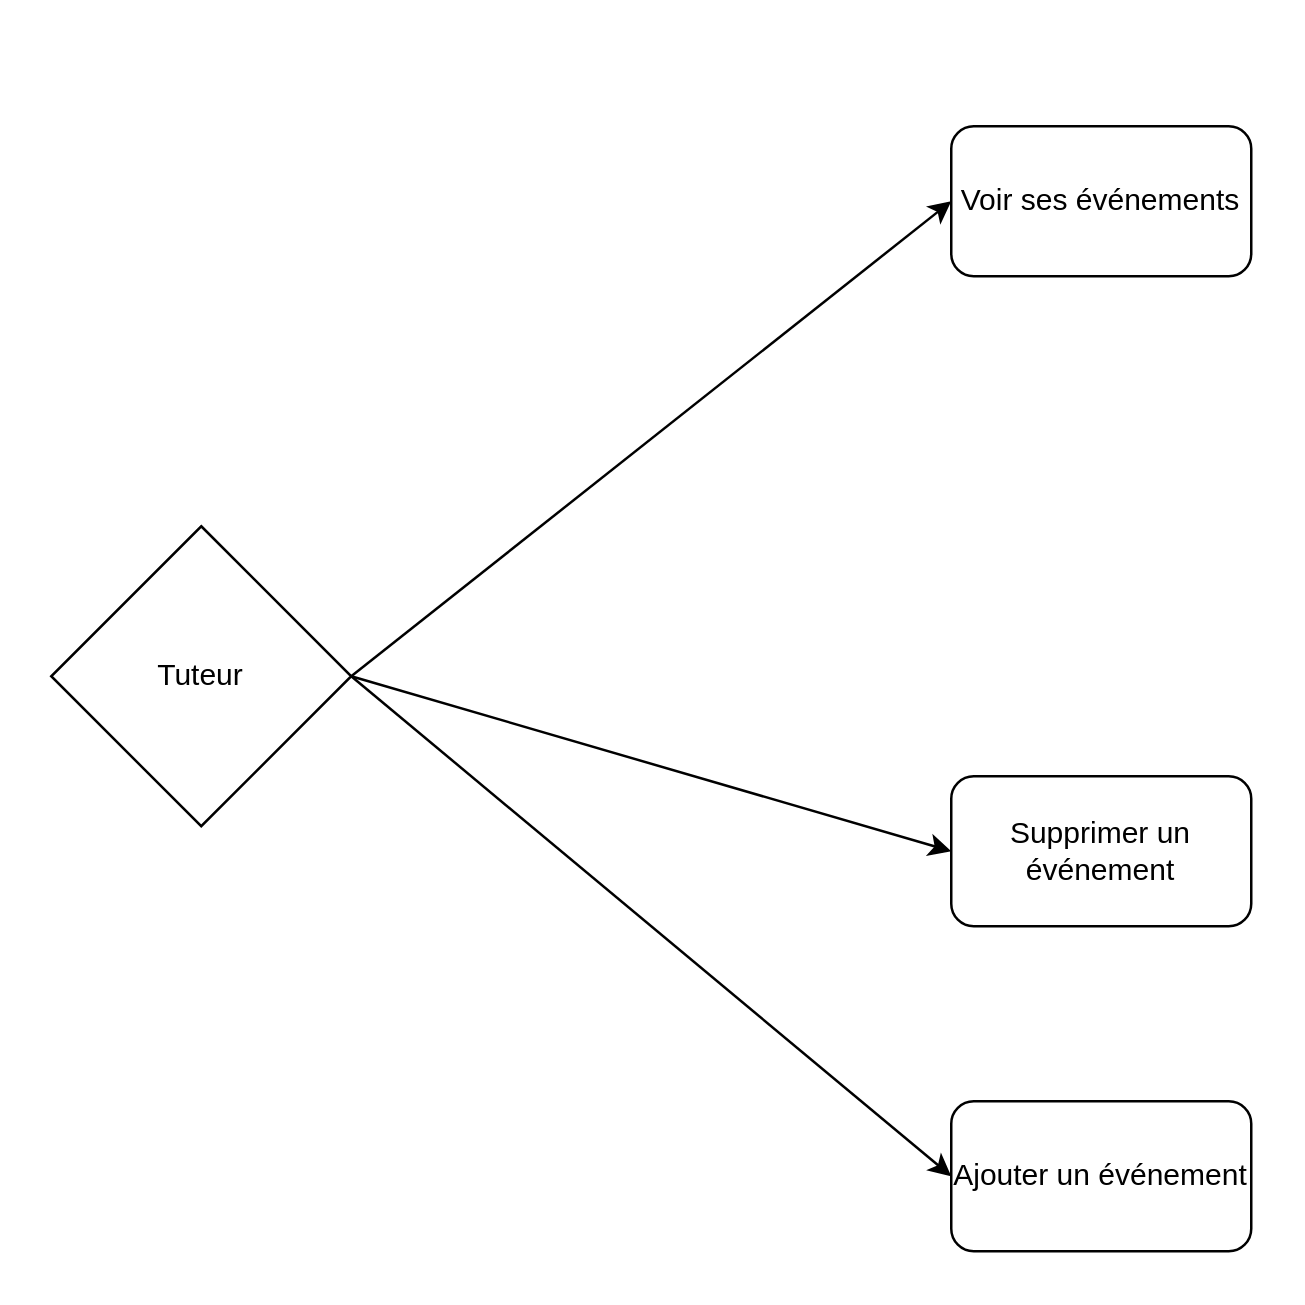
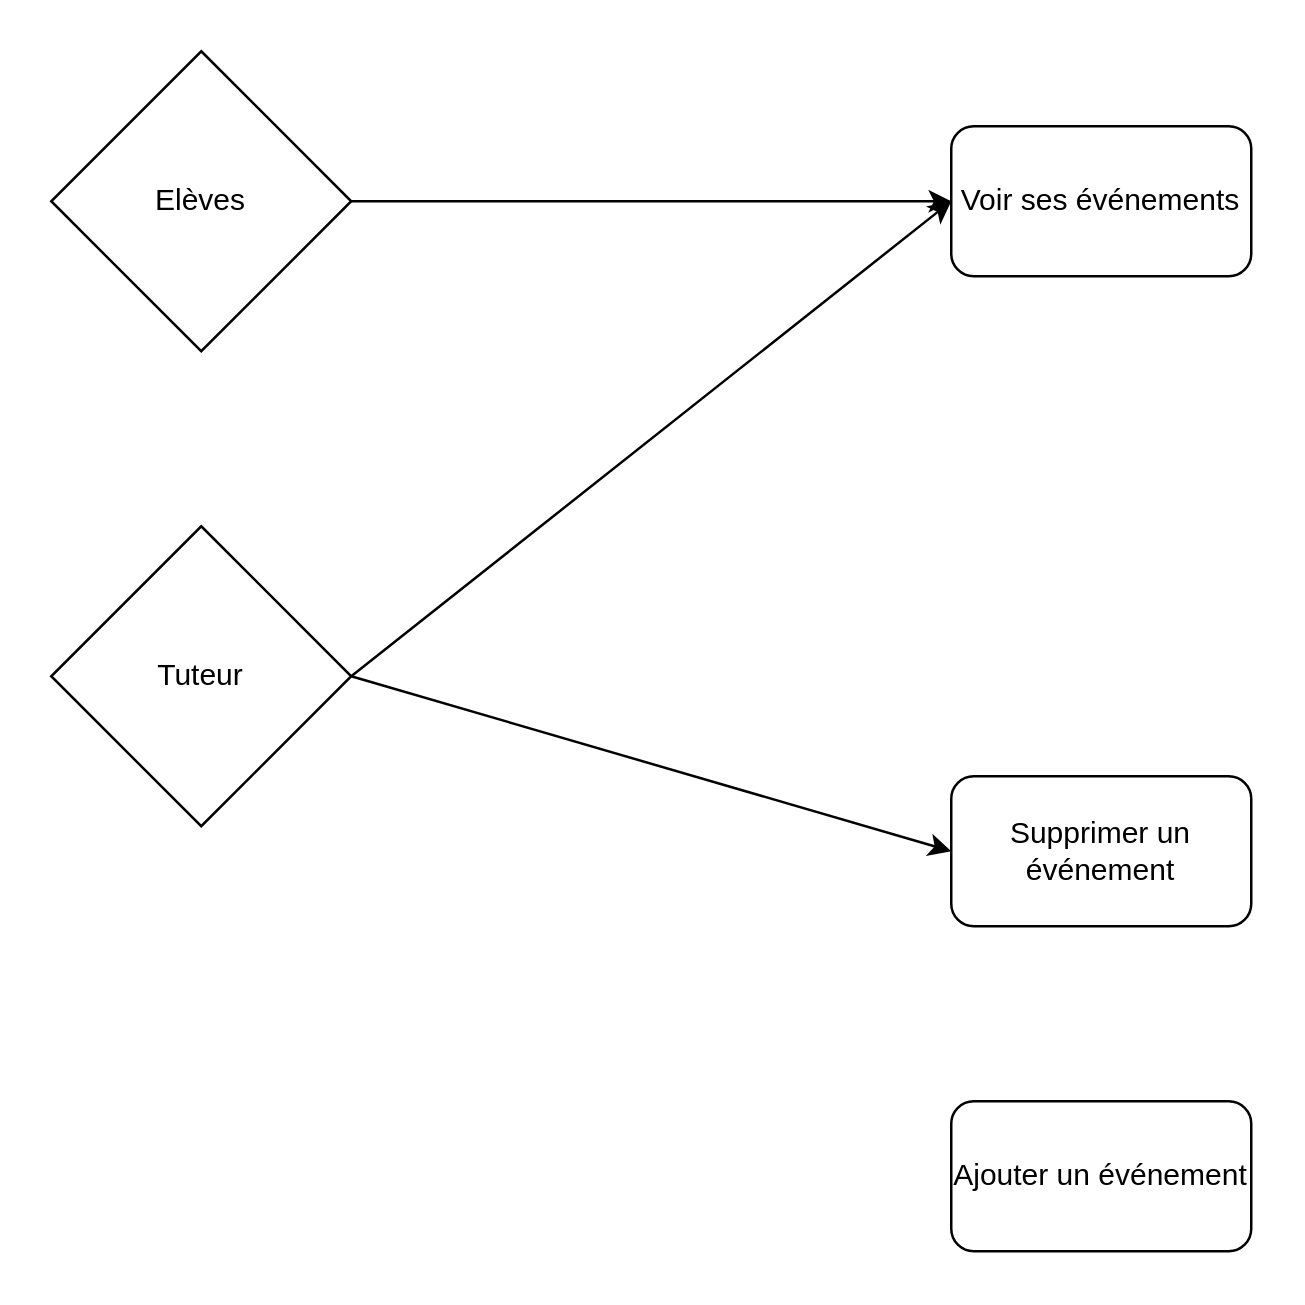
none -> (201, 201)
none -> (643, 201)
(649, 924) -> none
